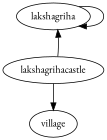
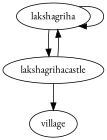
none -> (48, 39)
